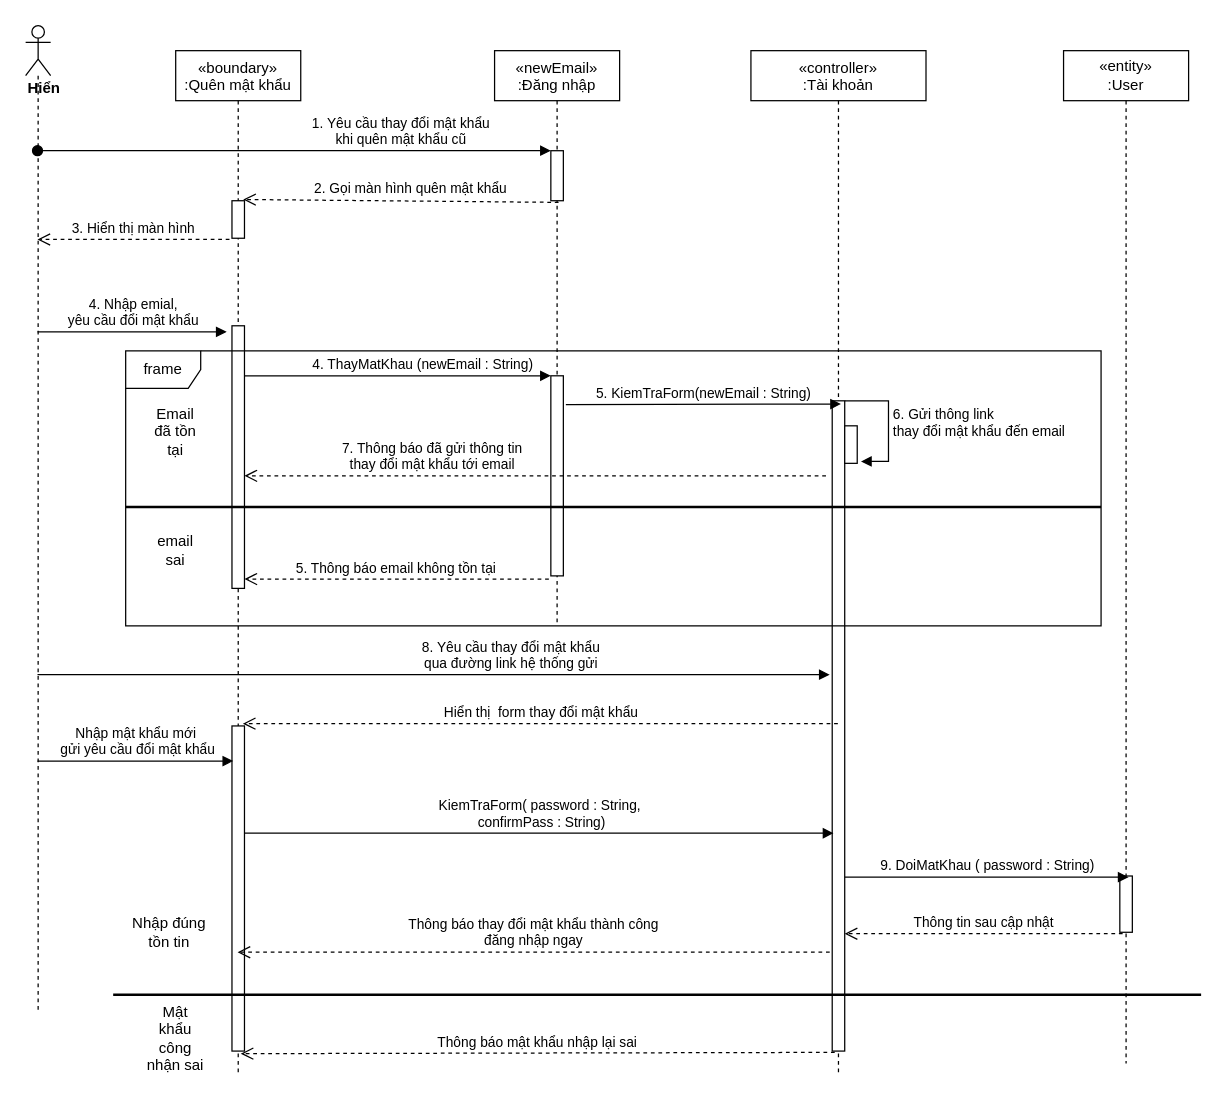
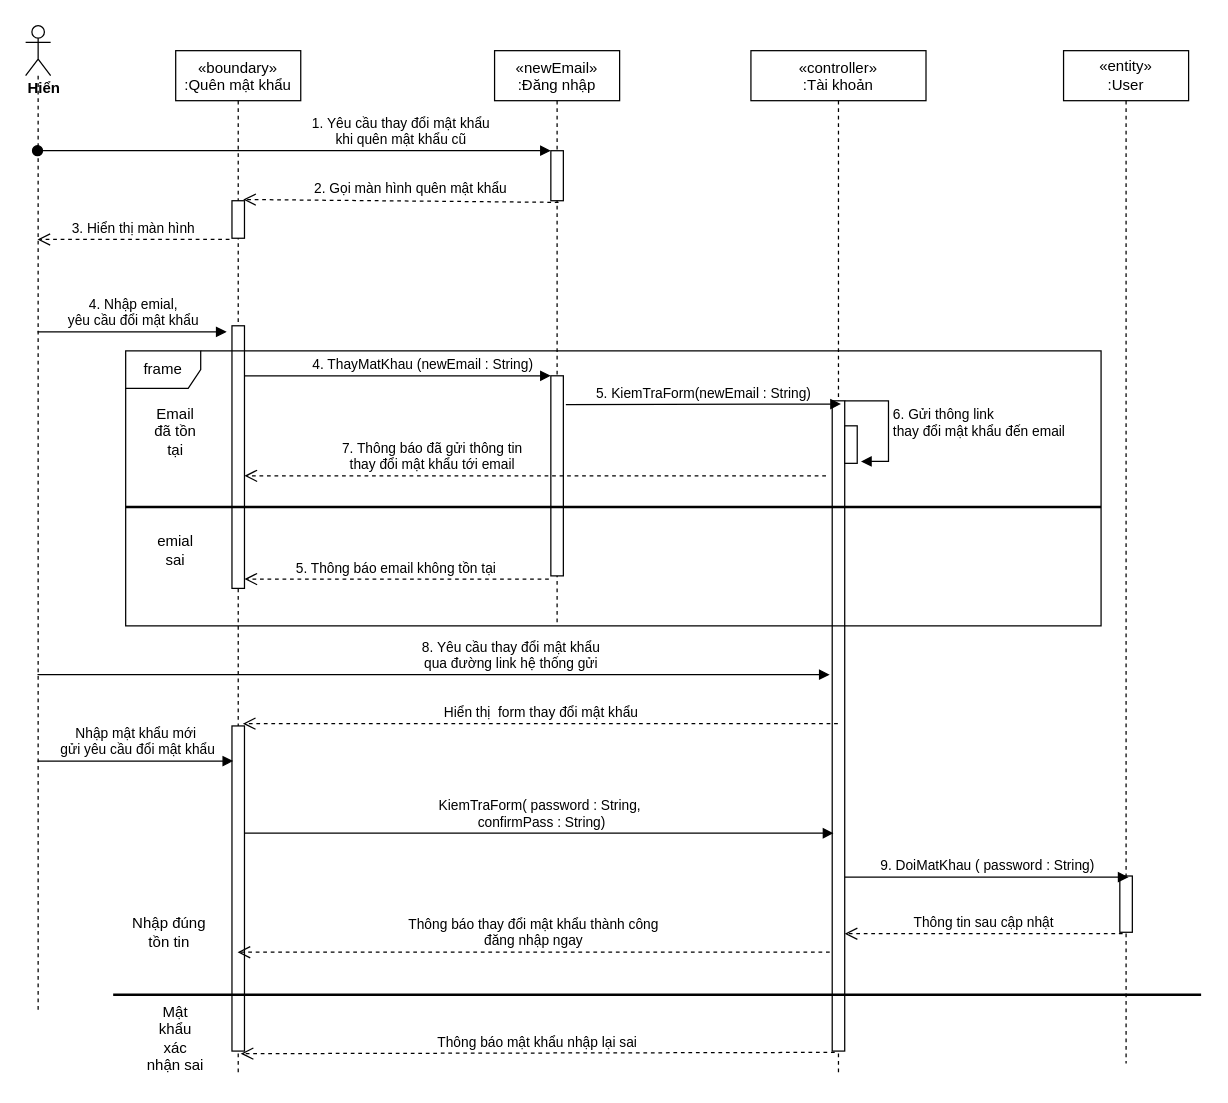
(176, 551) -> (176, 551)
(176, 1038) -> (176, 1038)
